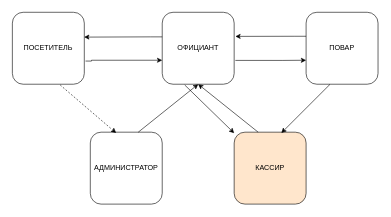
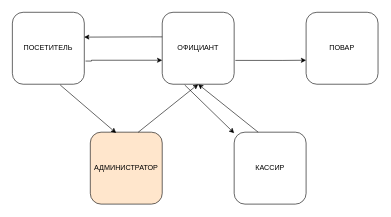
(250, 36) -> none
(86, 108) -> (86, 108)
(286, 129) -> none
(126, 168) -> (126, 168)
(270, 168) -> (270, 168)
